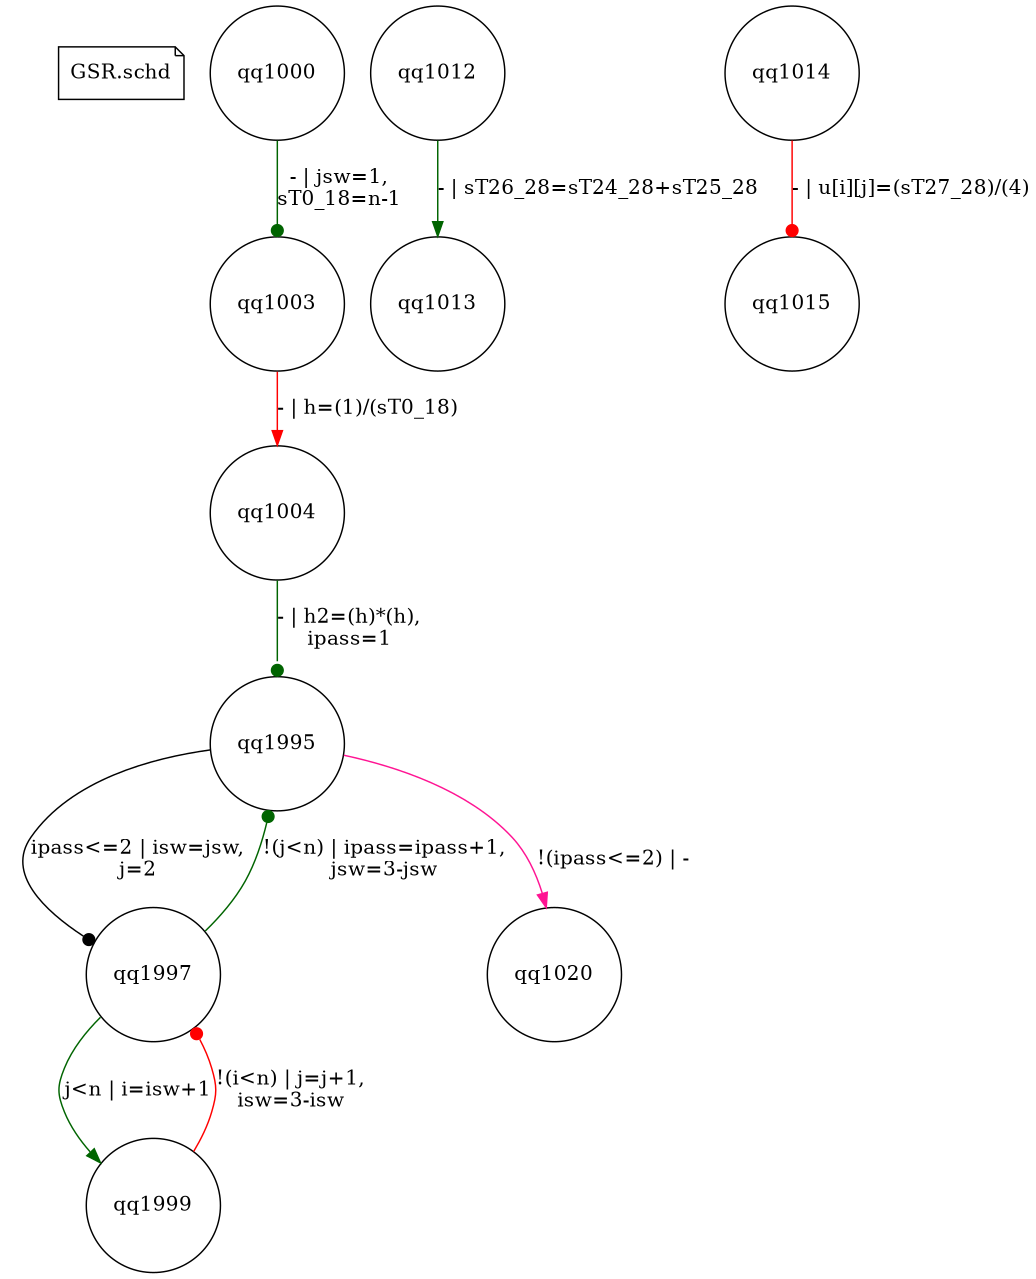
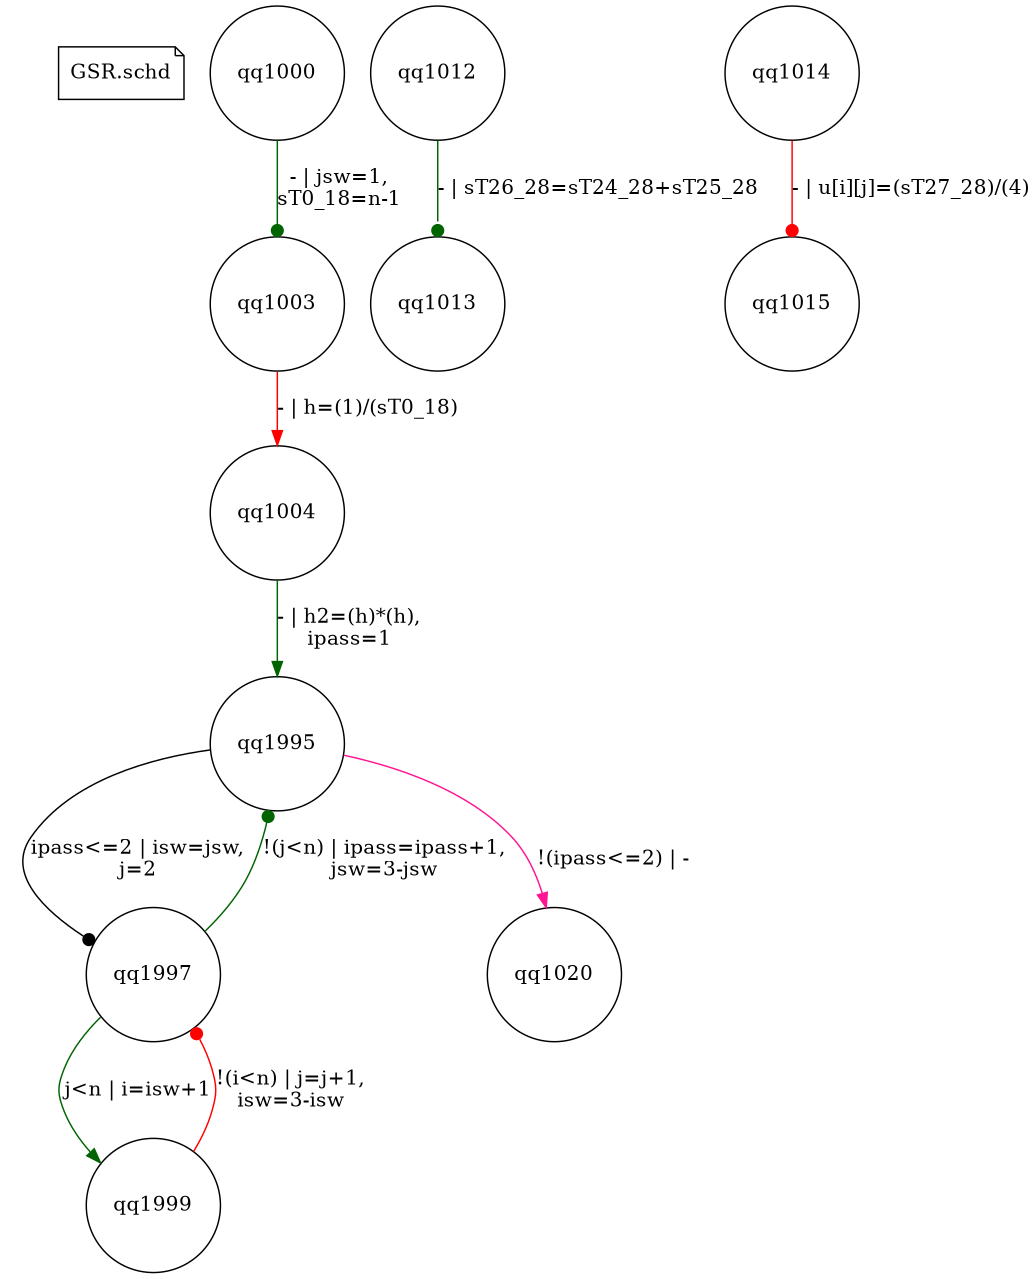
(438, 181) -> (438, 181)
(277, 621) -> (277, 621)
